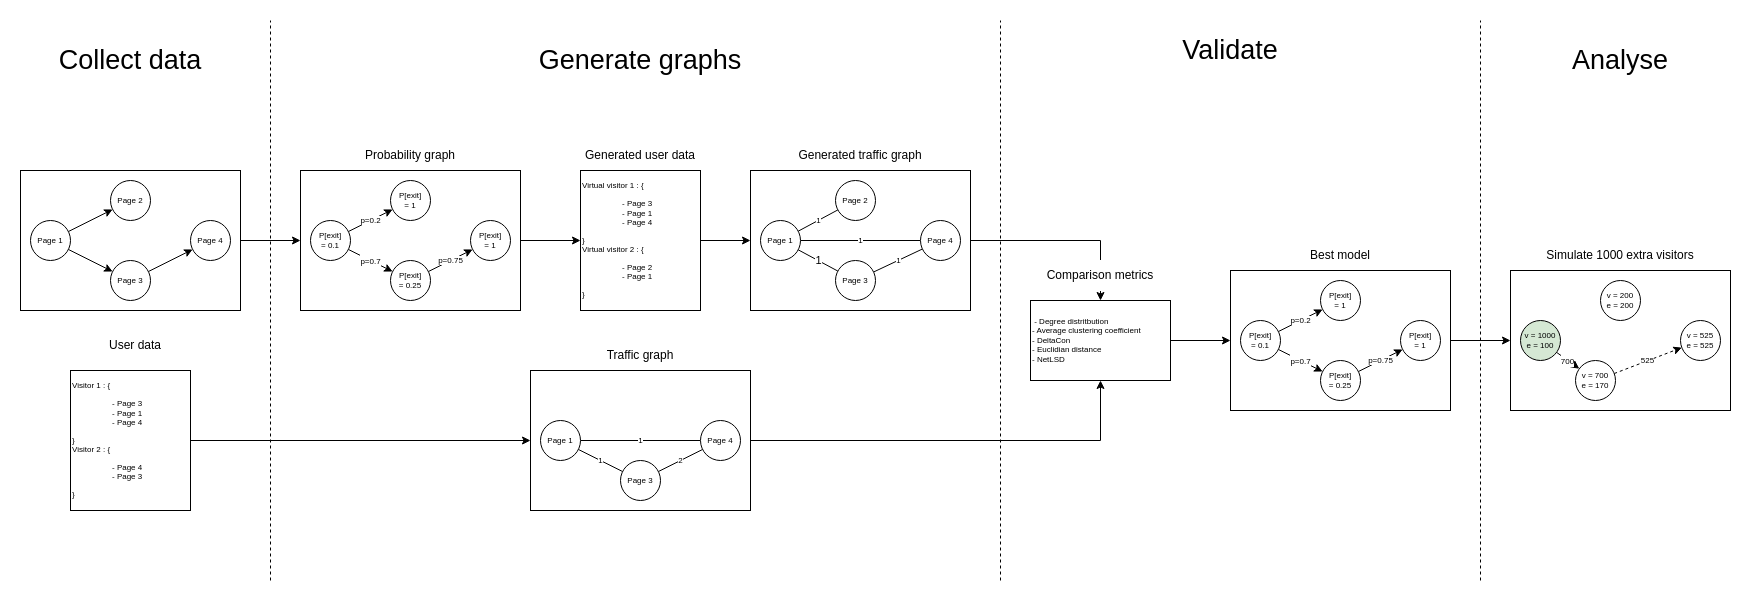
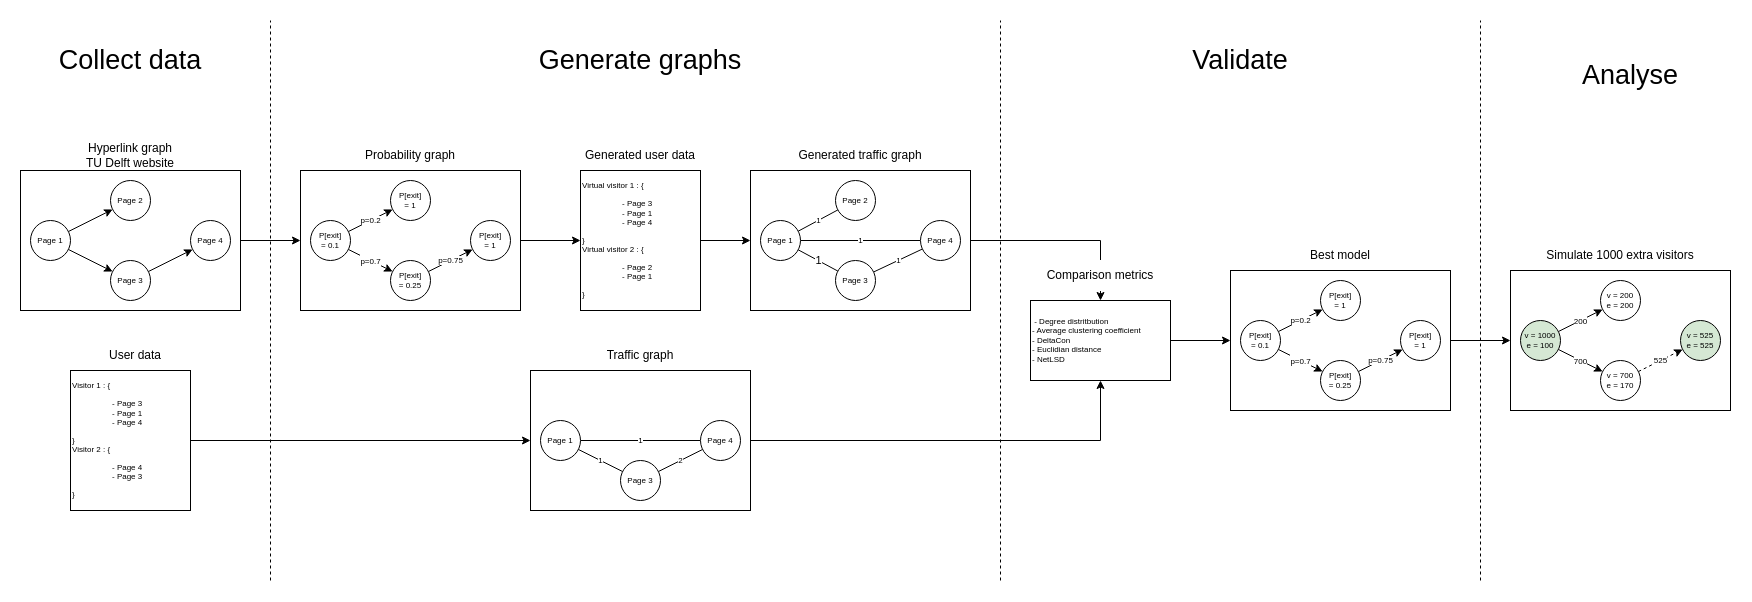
(1231, 51) -> (1241, 61)
(1621, 61) -> (1631, 76)
none -> (131, 156)
none -> (1577, 322)
(1701, 341) -> (1701, 341)
(136, 346) -> (136, 356)
(1596, 381) -> (1621, 381)
